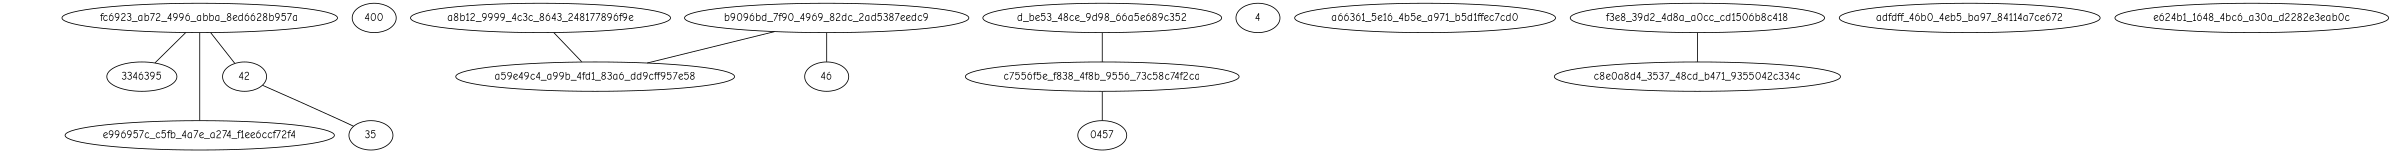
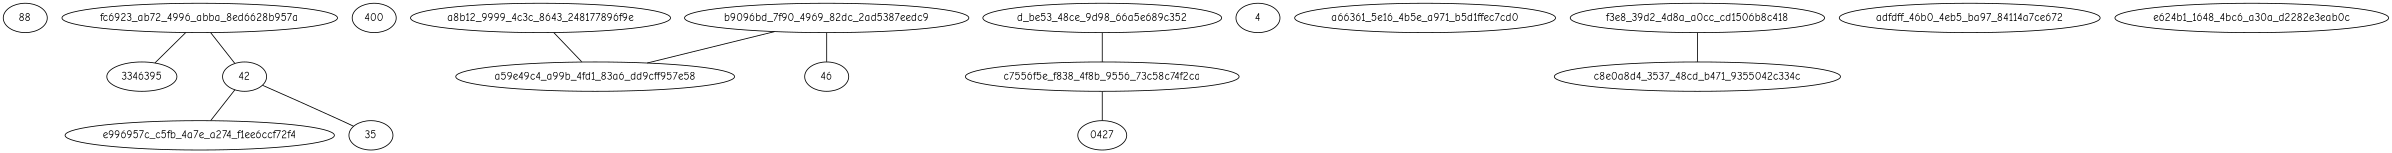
none -> (25, 18)
(200, 77) -> (223, 105)
(1102, 135) -> (1102, 135)
